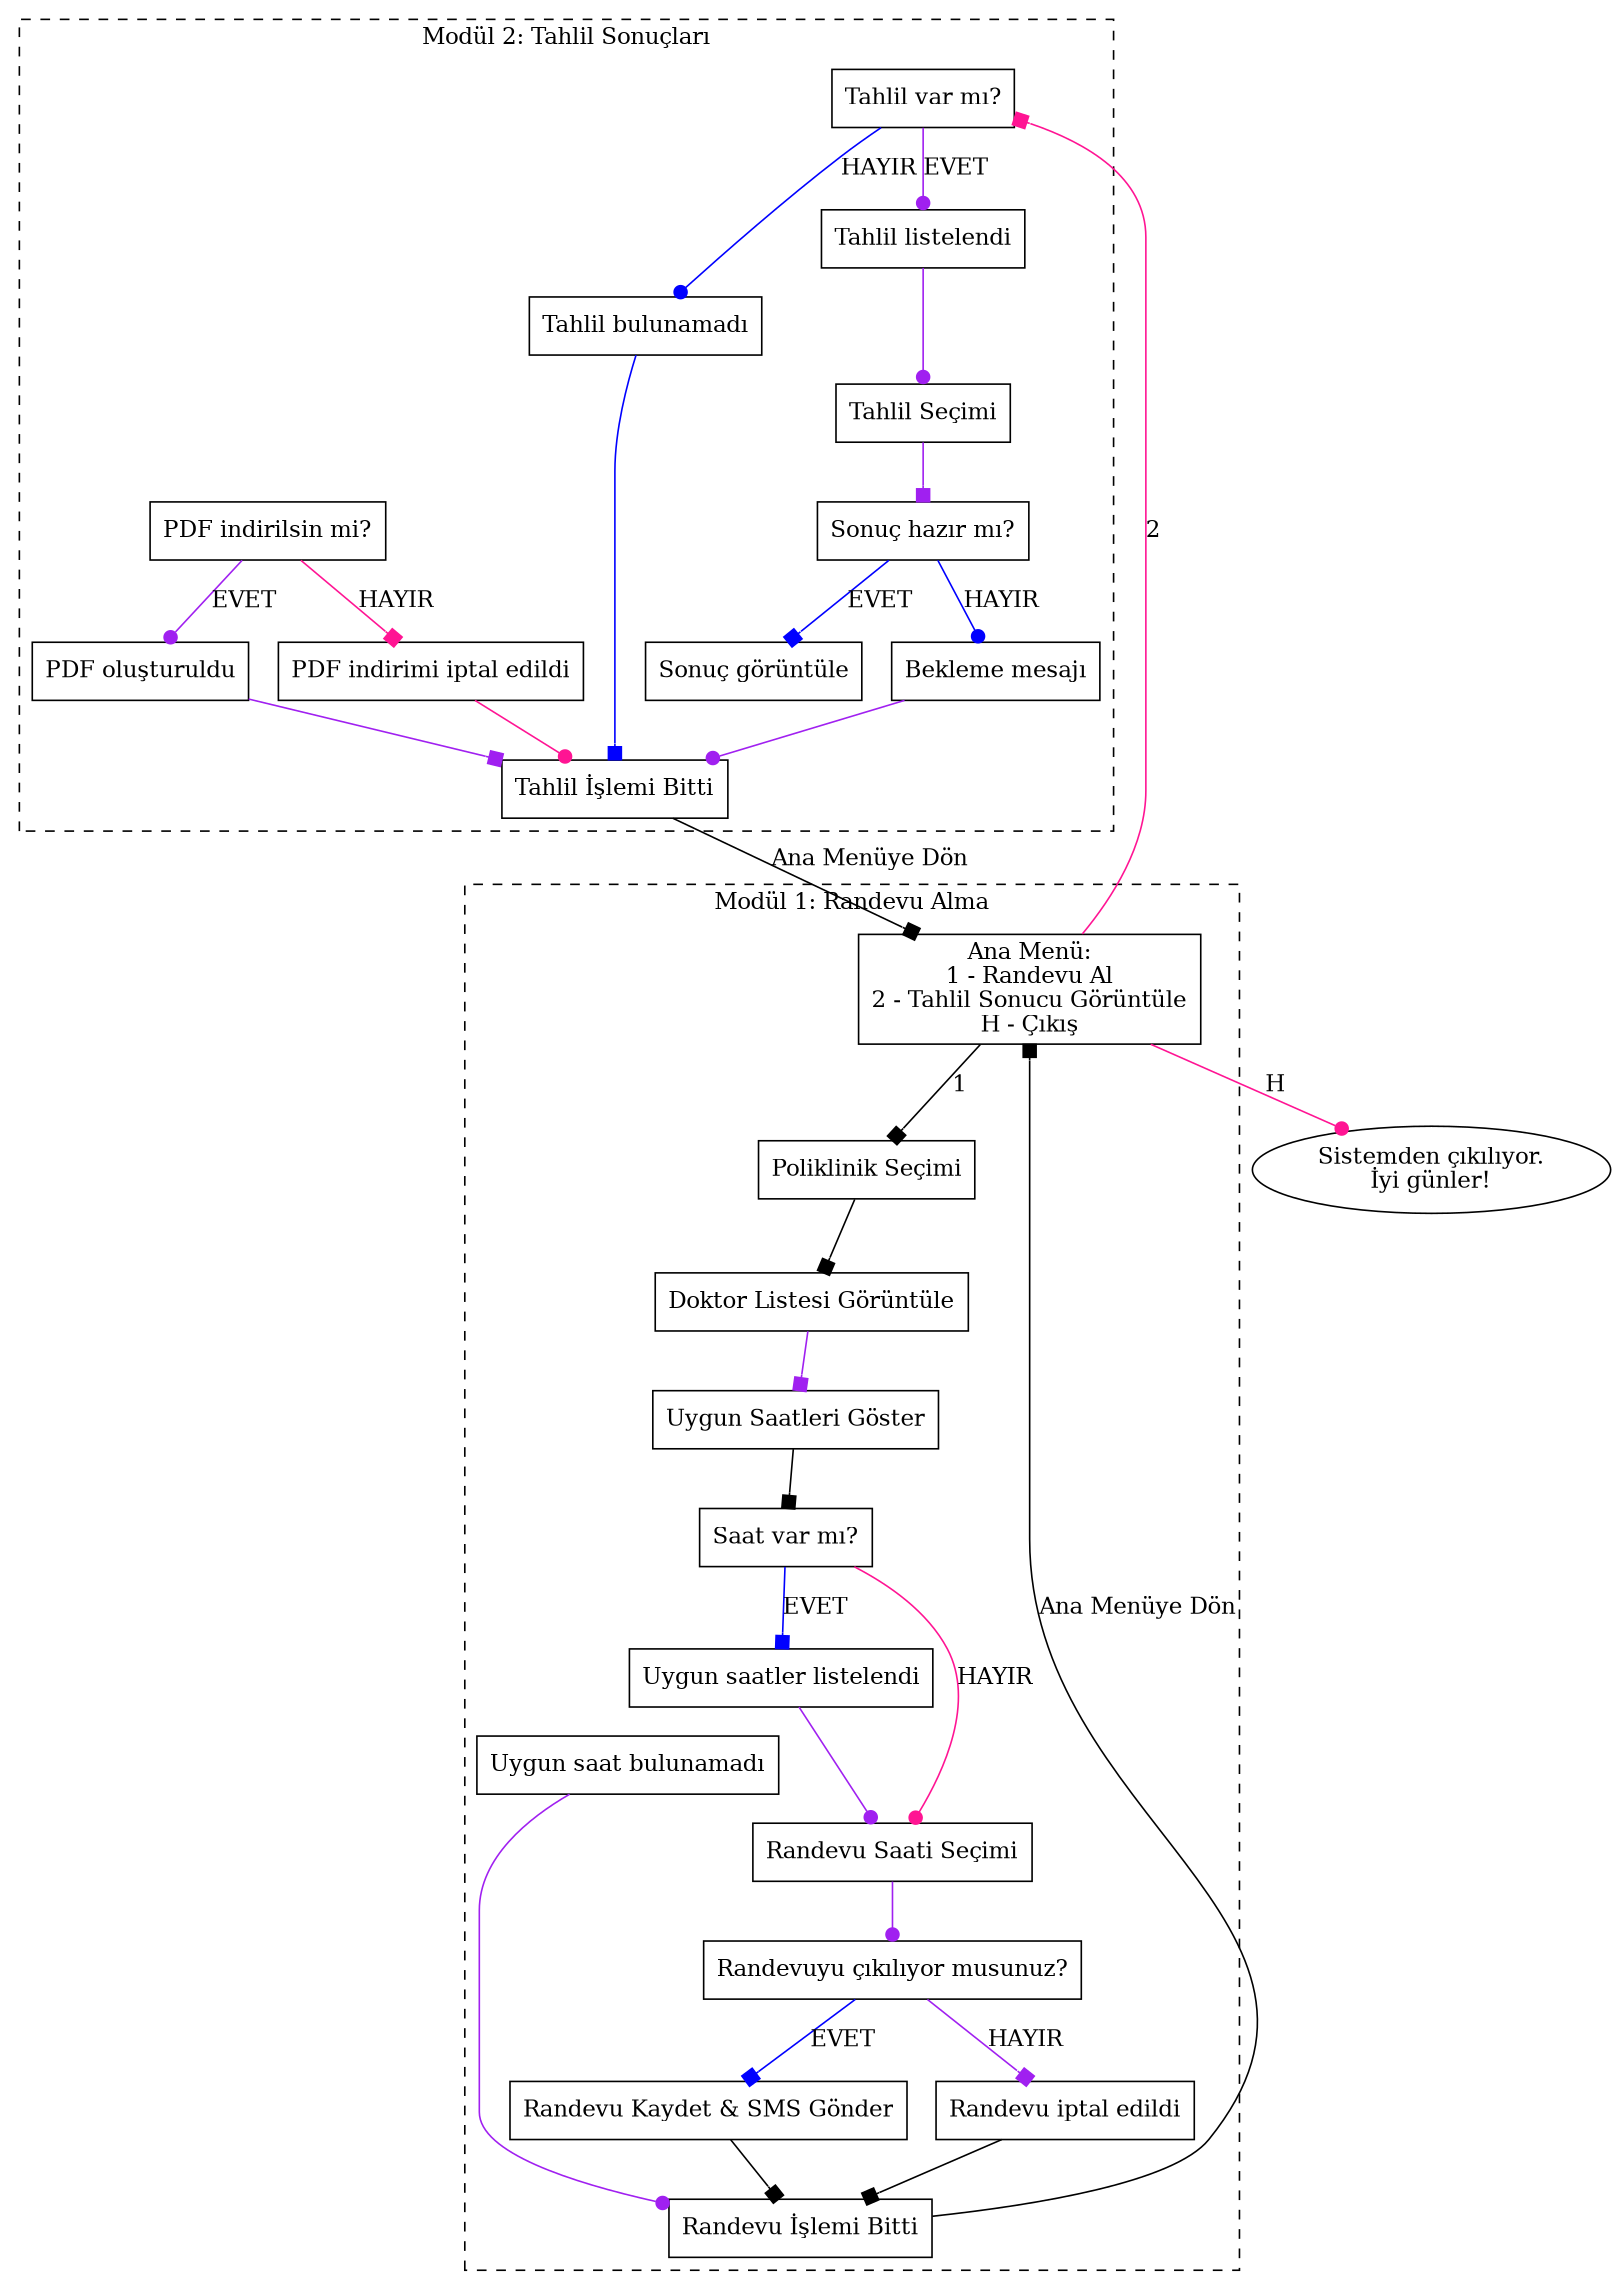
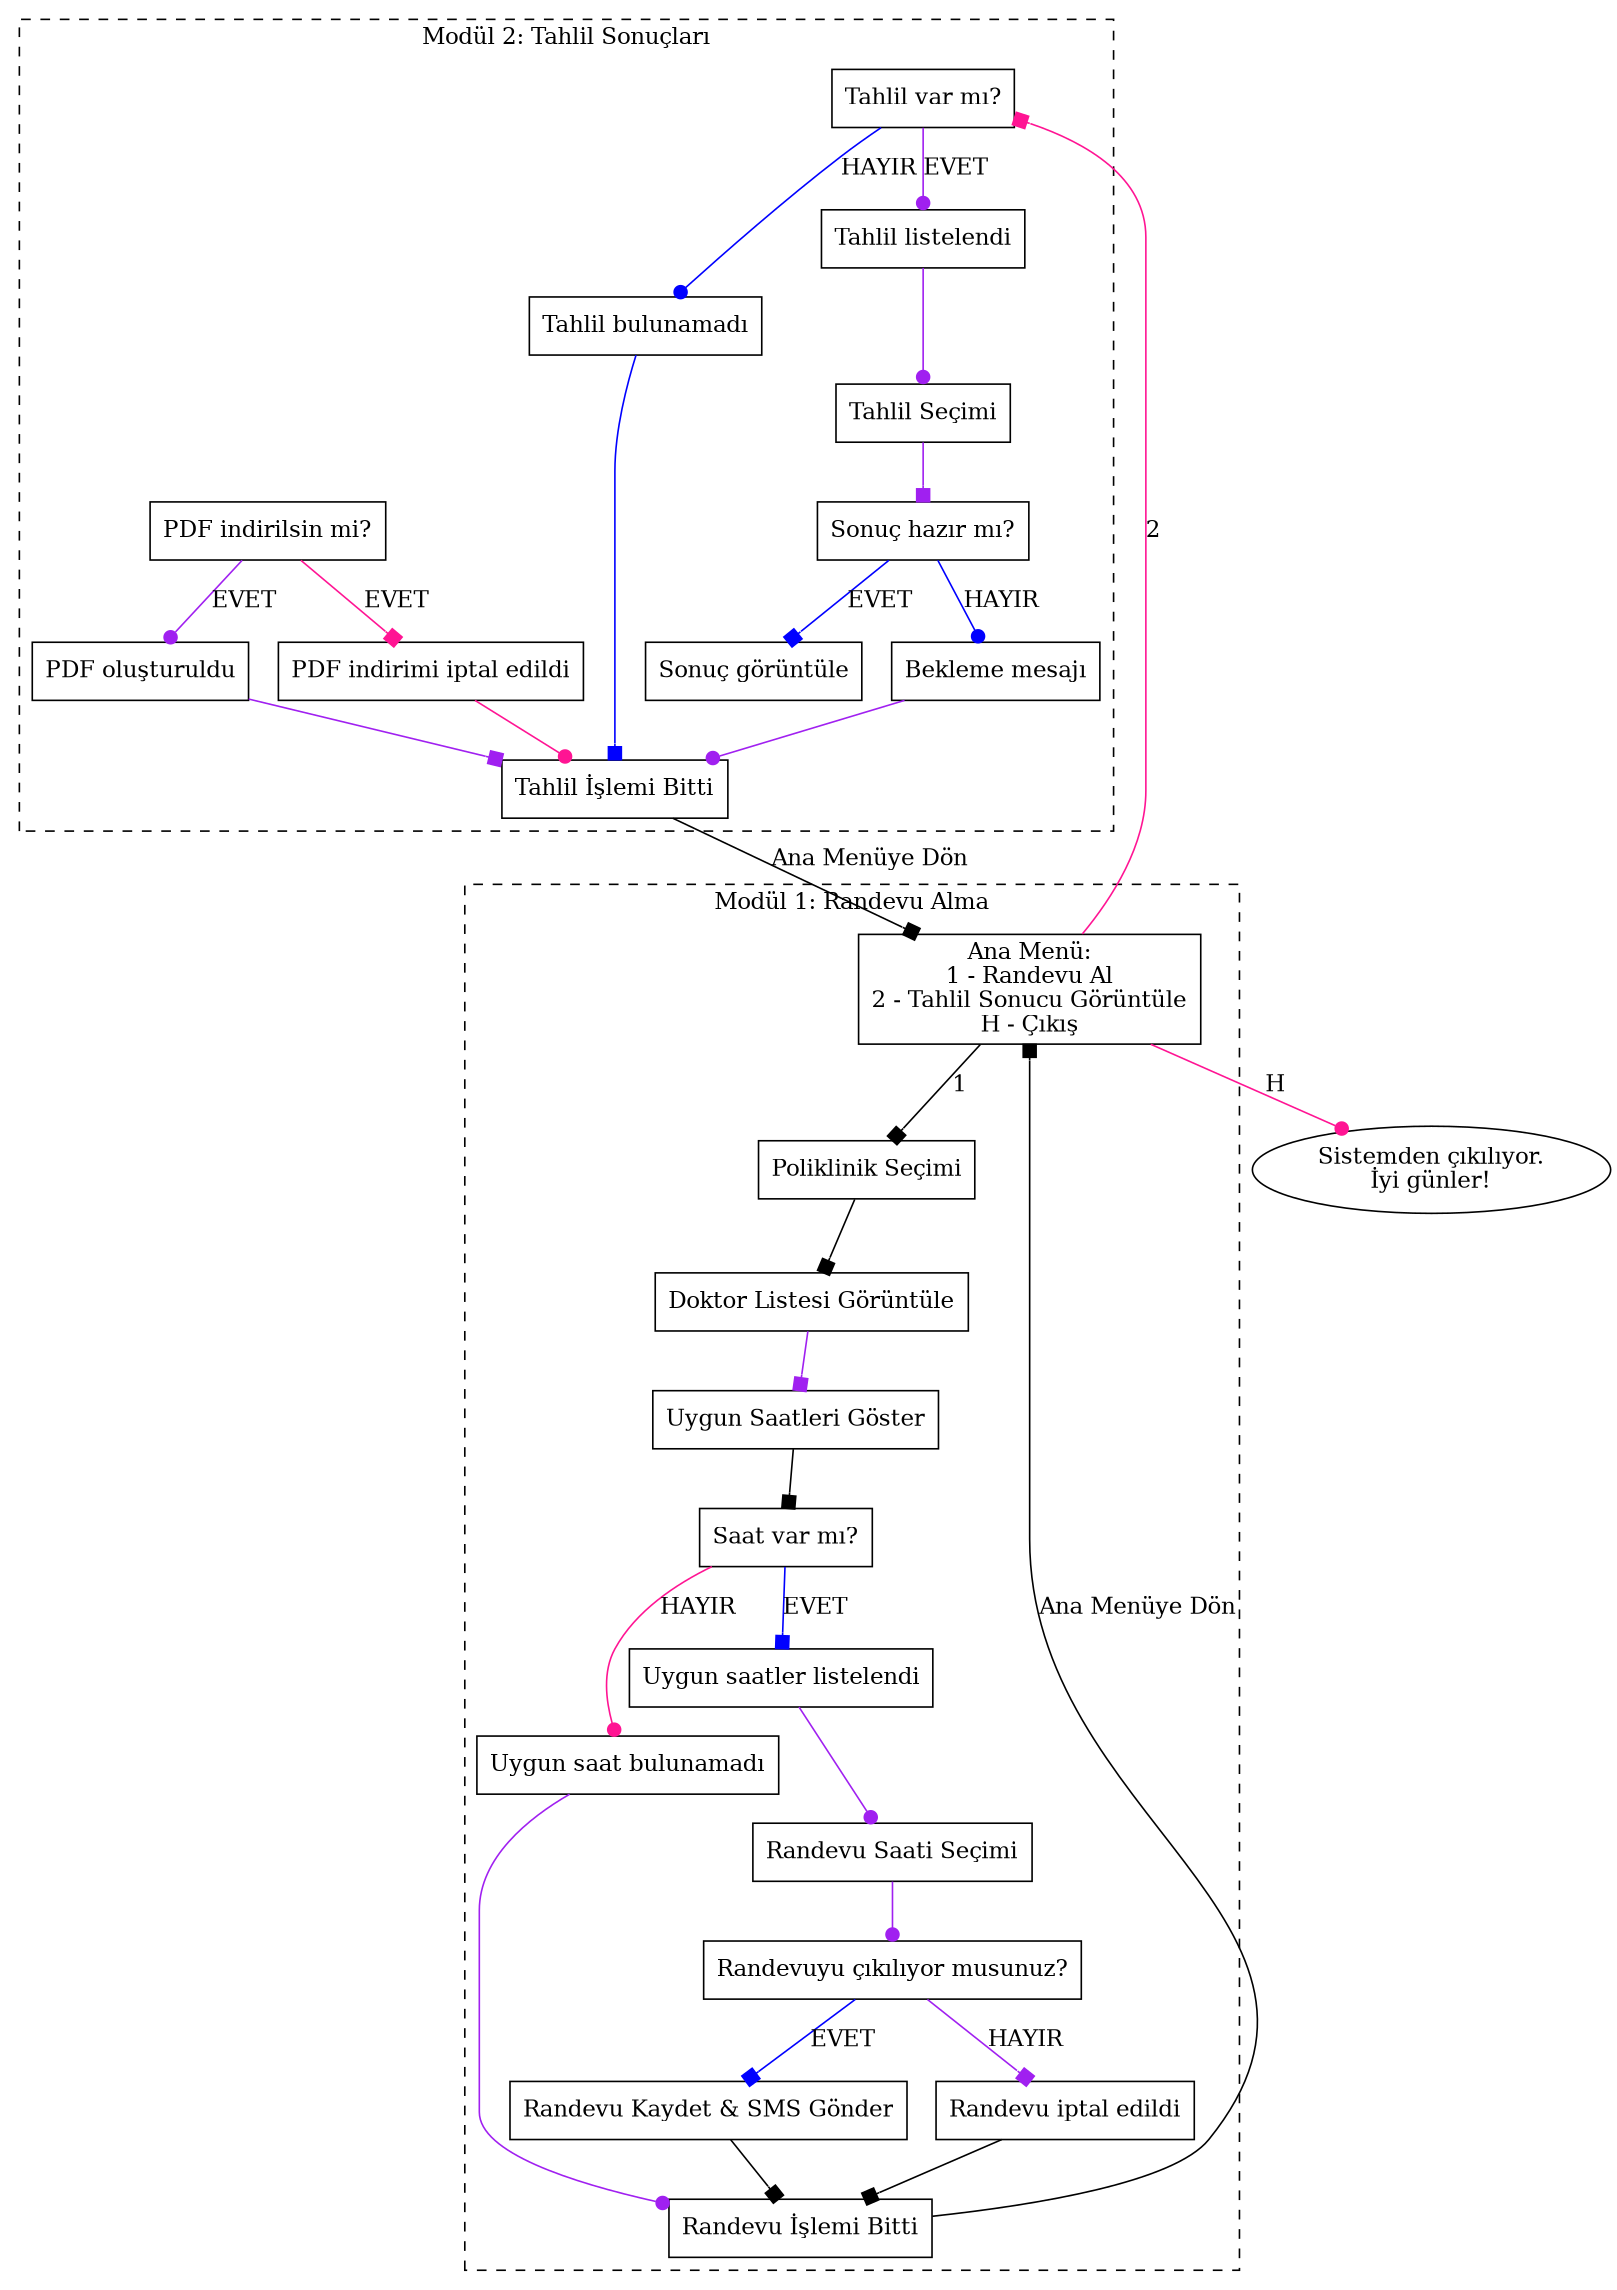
(396, 601) -> (396, 601)
(955, 1671) -> (630, 1627)
